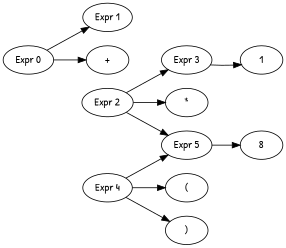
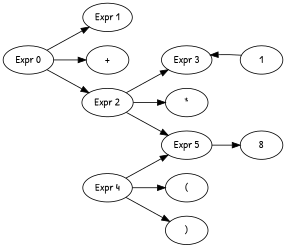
(222, 65) -> (230, 55)
none -> (64, 79)
